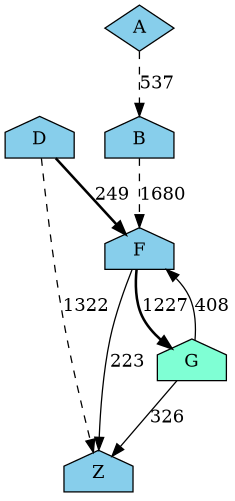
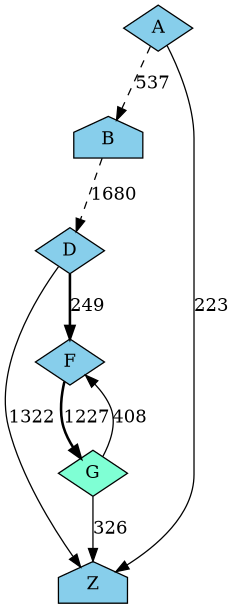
(40, 139) -> (70, 251)
(139, 186) -> (91, 189)
(139, 251) -> (70, 362)
(60, 300) -> (7, 413)
(108, 352) -> (194, 316)
(192, 362) -> (93, 473)
